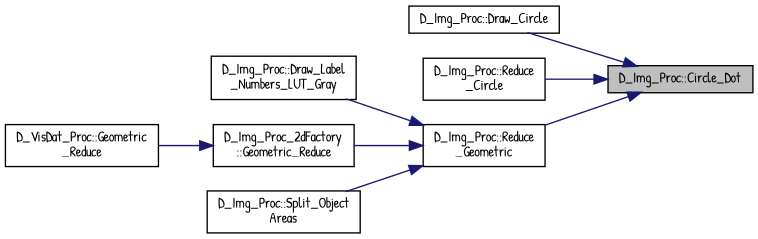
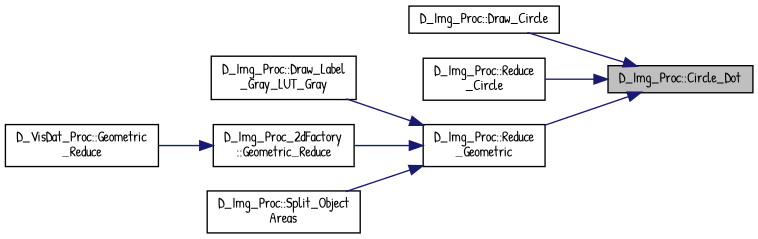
(284, 78) -> (284, 78)
